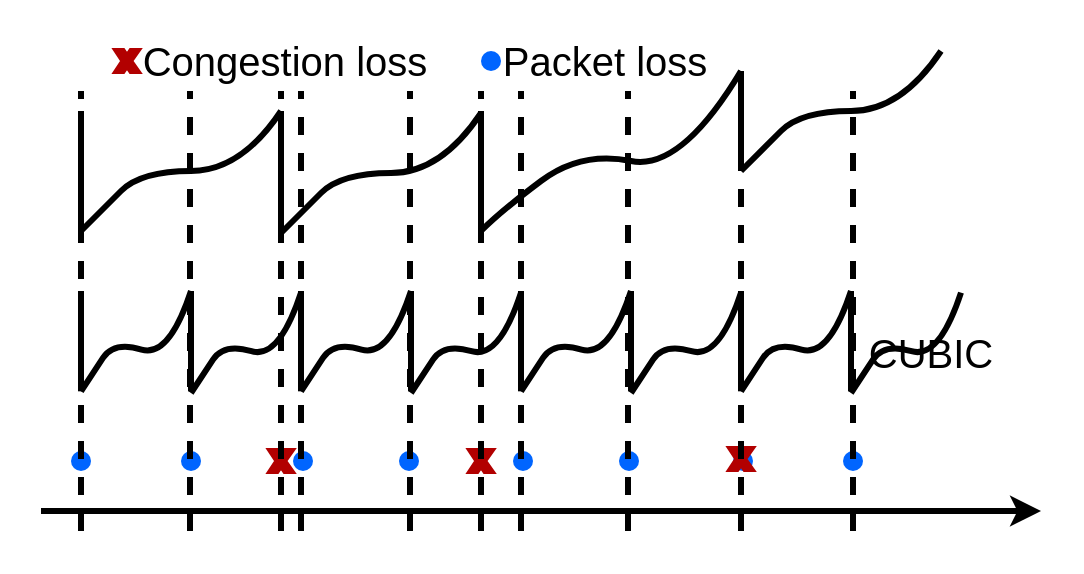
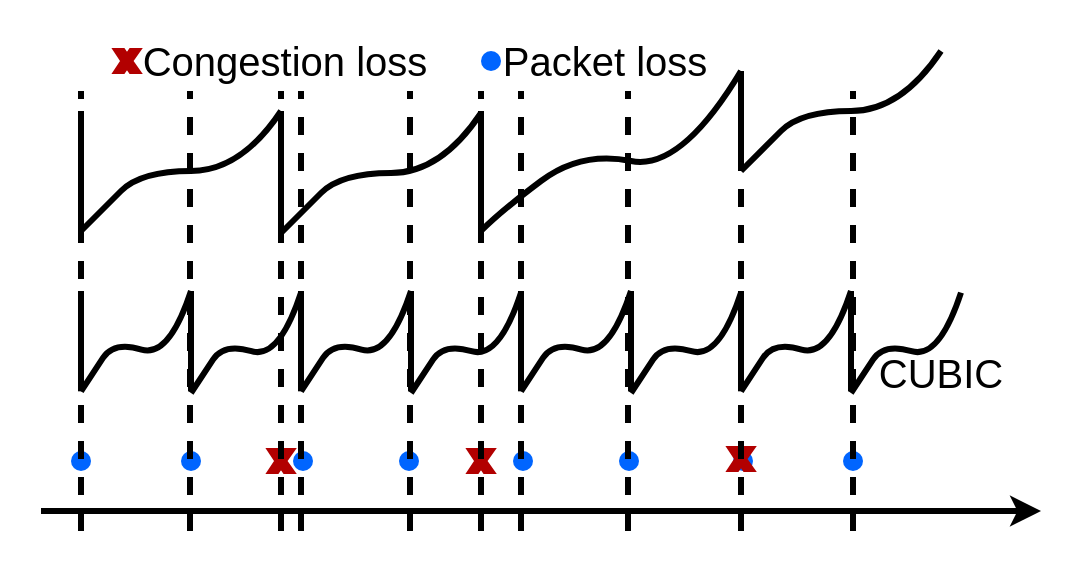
(931, 353) -> (941, 373)
